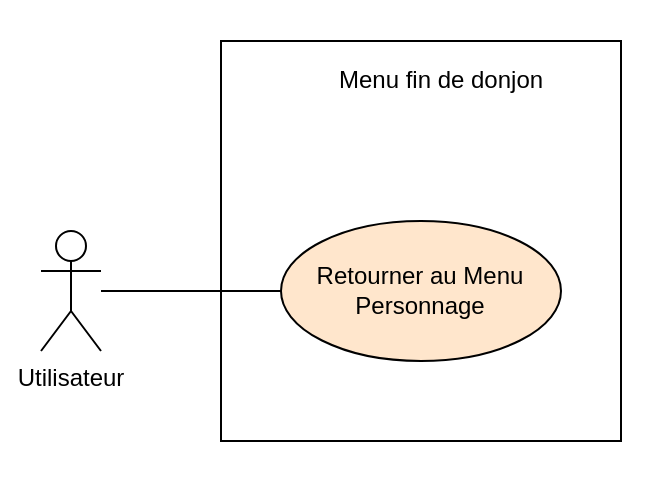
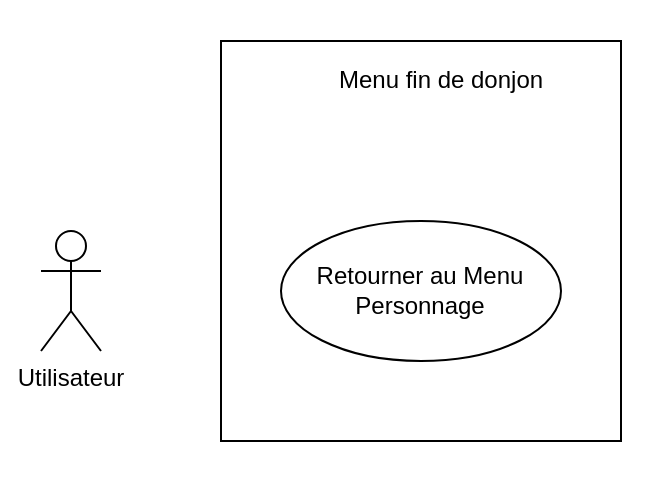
(191, 291) -> none
(421, 291) -> (421, 291)
